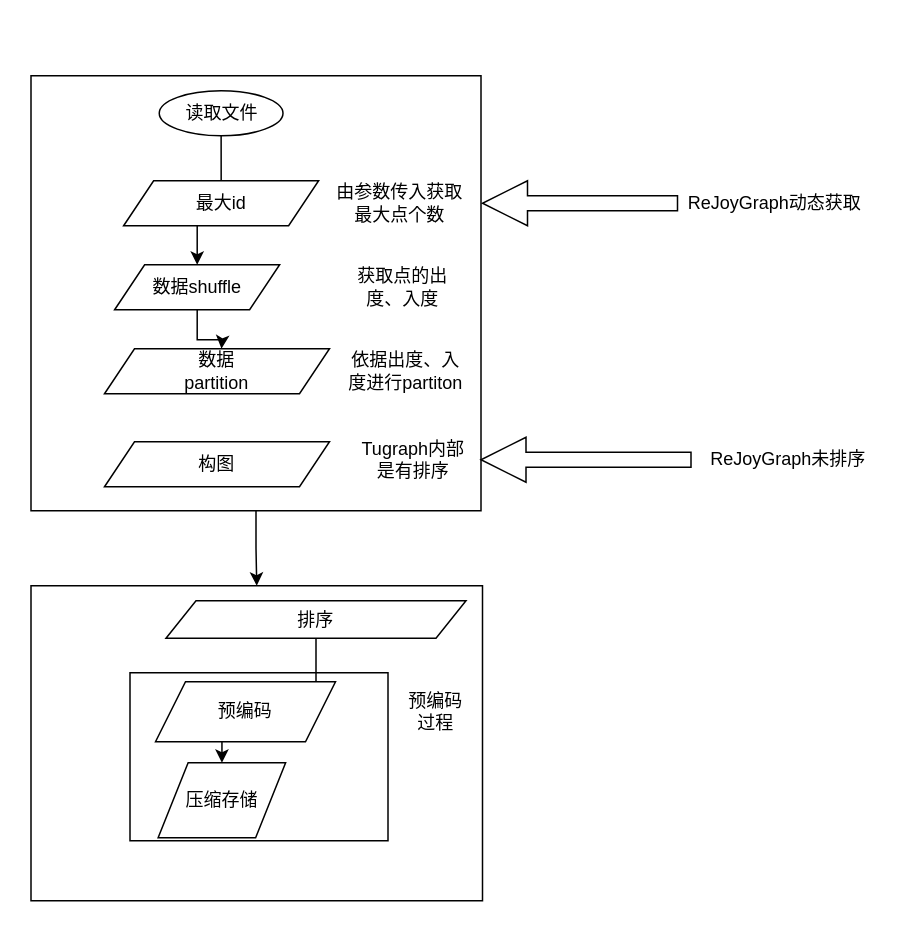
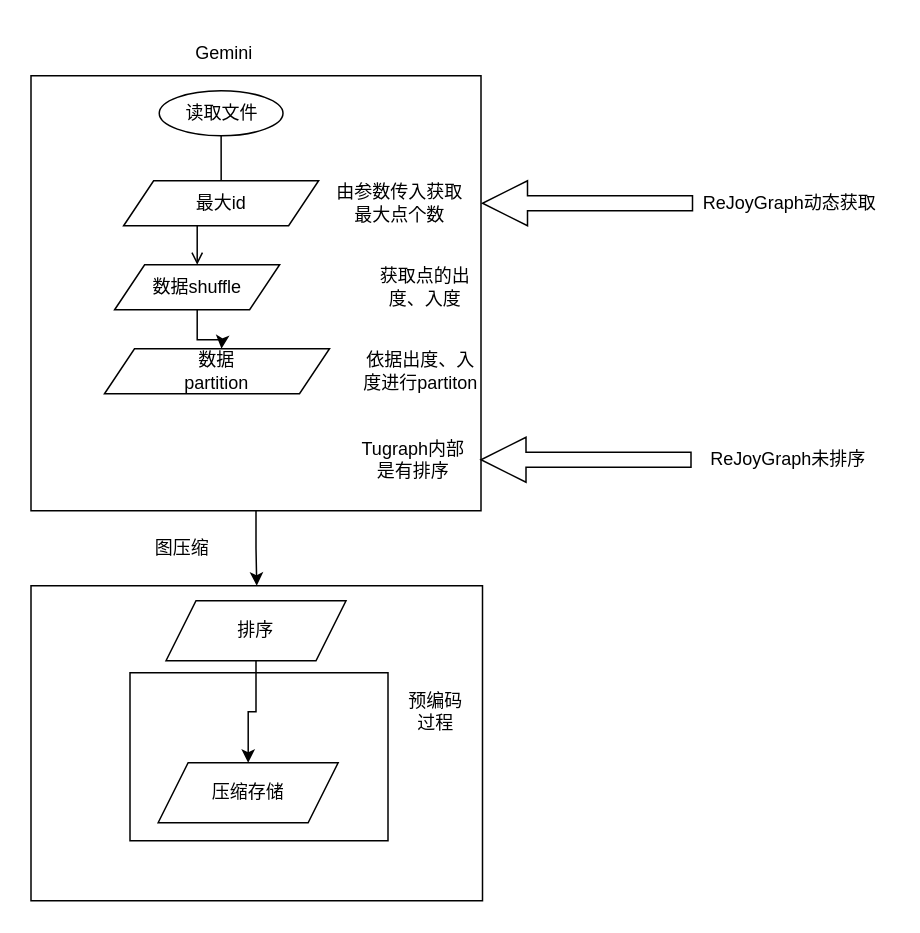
none -> (224, 53)
(775, 203) -> (790, 203)
(197, 253) -> (197, 255)
(403, 287) -> (425, 287)
(406, 371) -> (421, 371)
(217, 464) -> none
none -> (182, 548)
(316, 620) -> (256, 631)
(245, 712) -> none
(222, 800) -> (248, 793)
